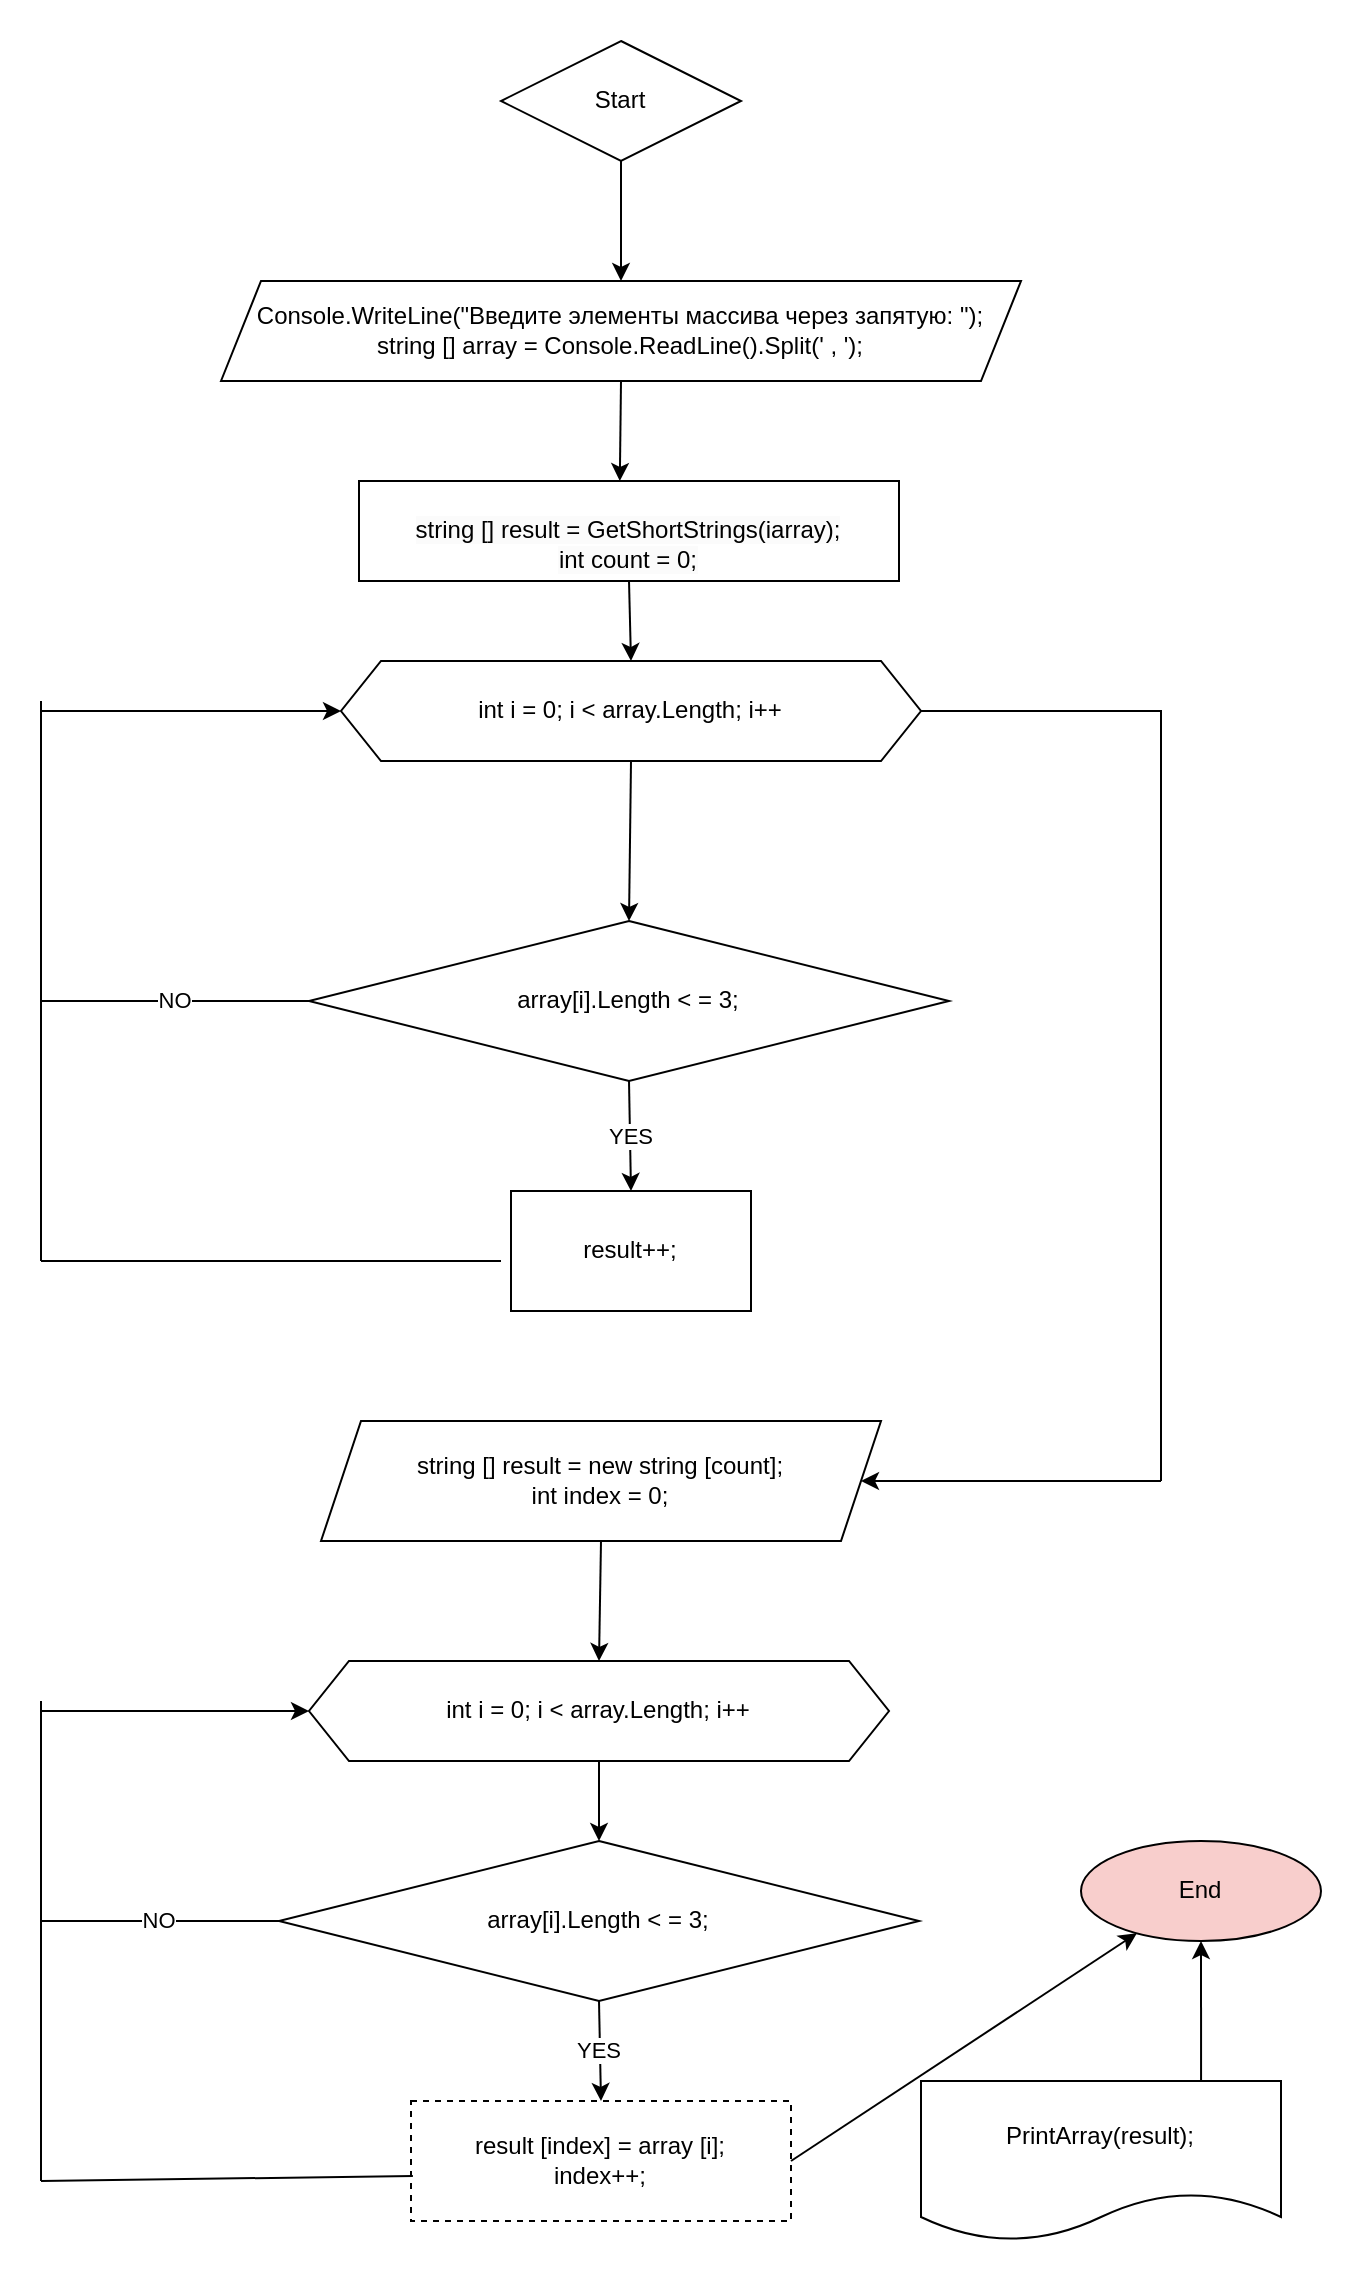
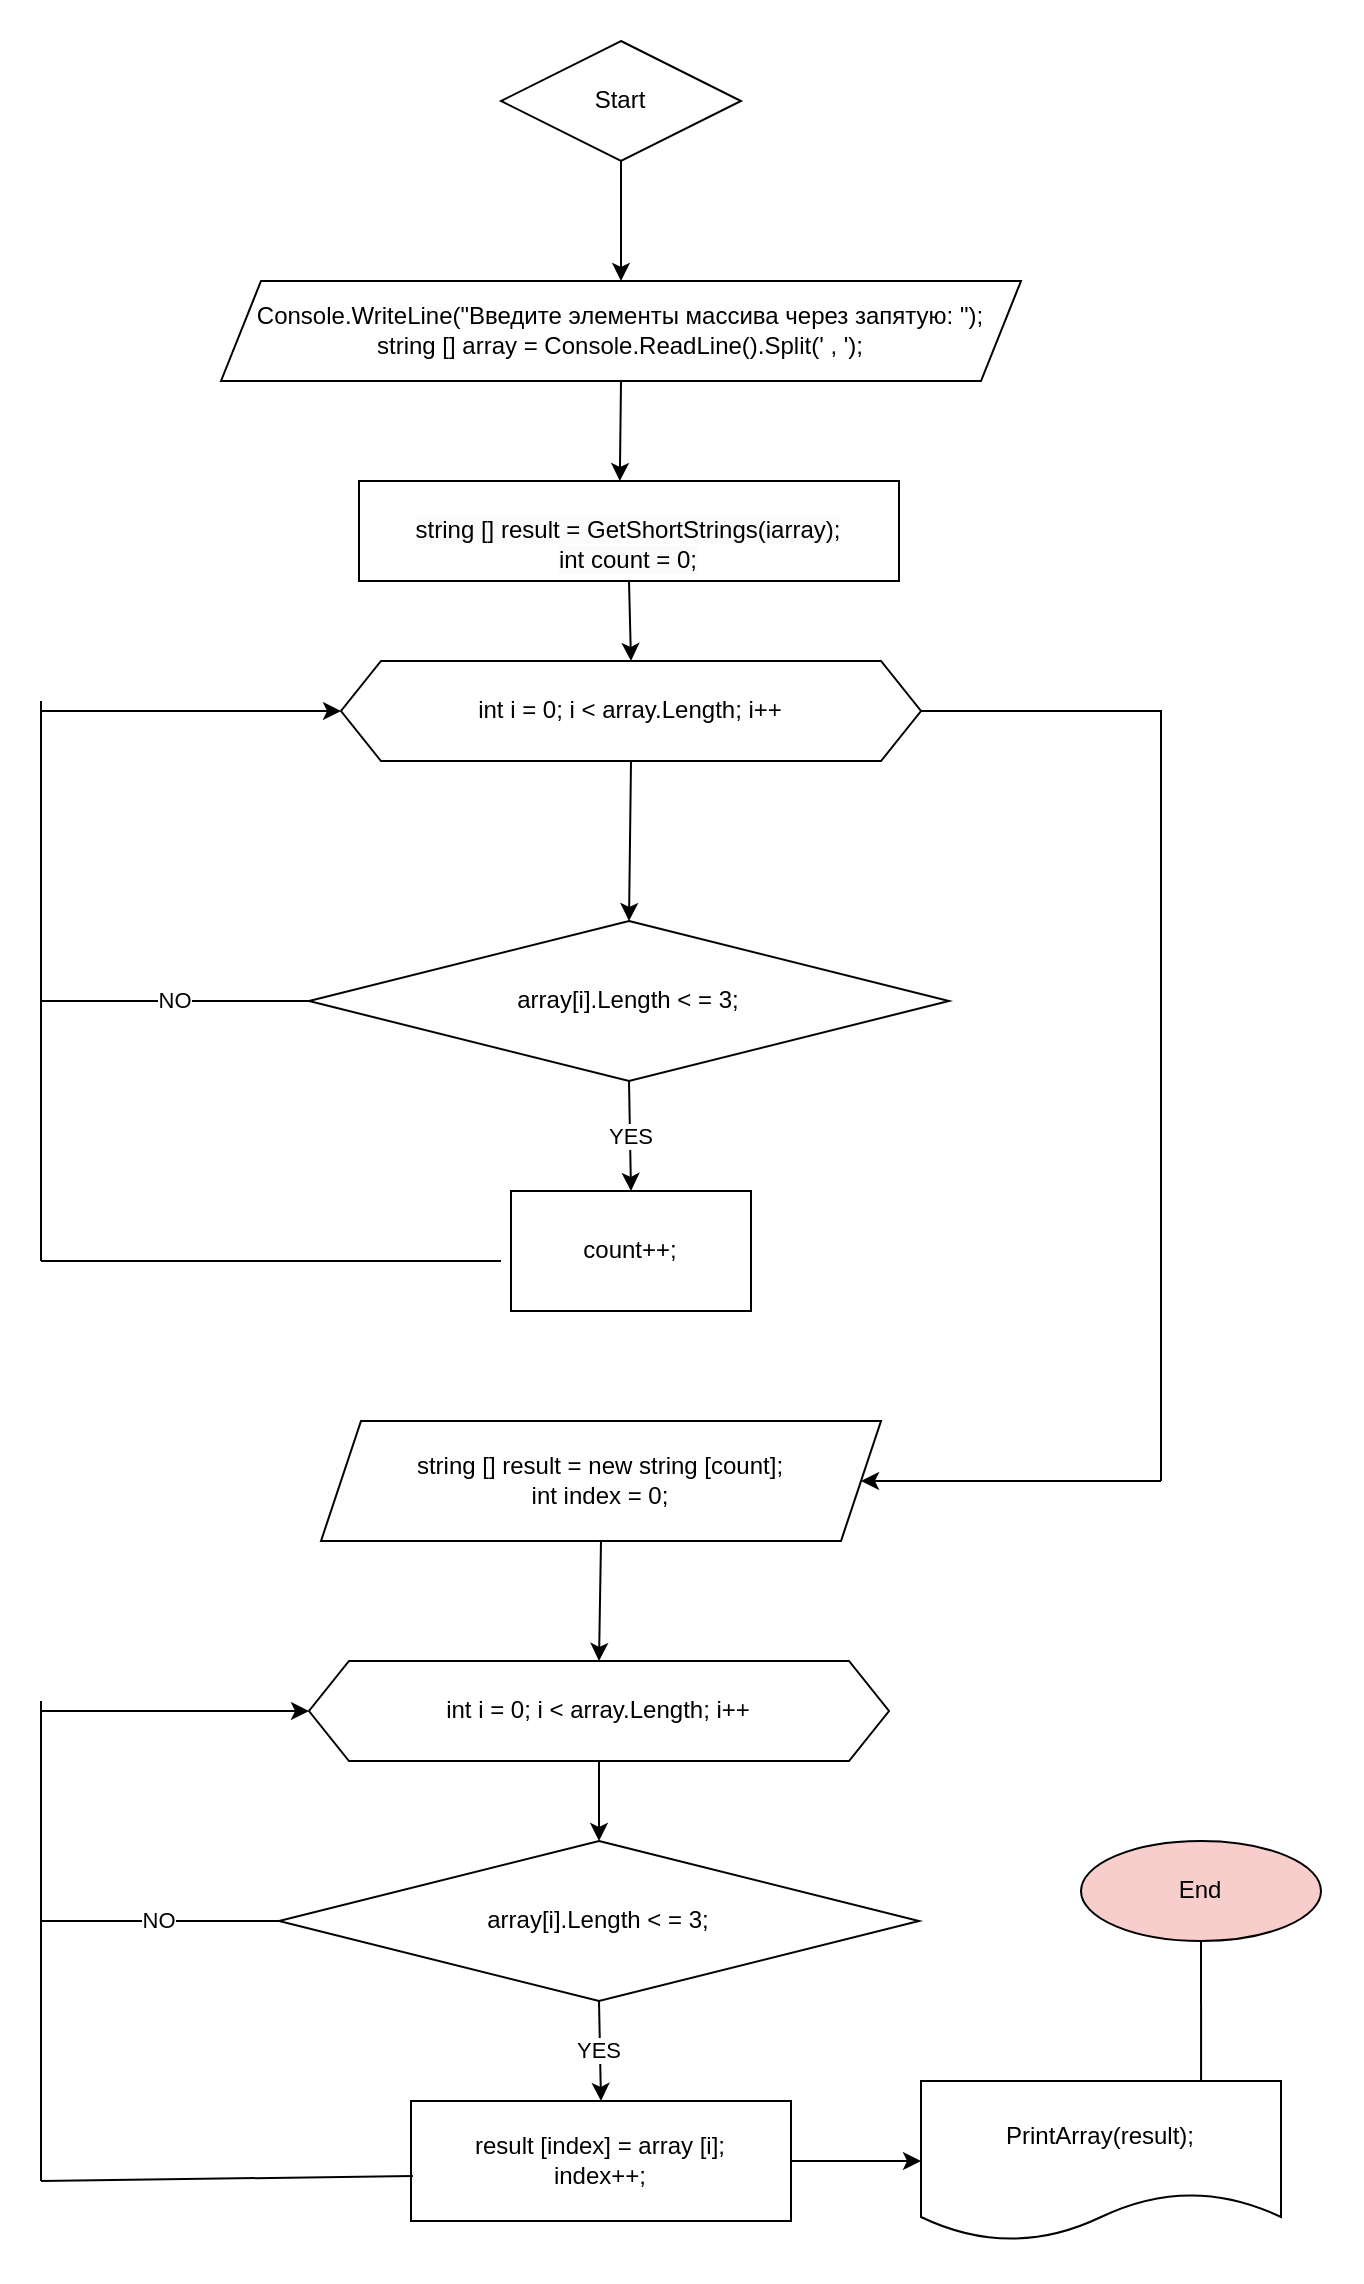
(631, 1251) -> (631, 1251)
(1201, 1956) -> (1201, 1950)
(958, 2051) -> (849, 2161)
(601, 2161) -> (601, 2161)
